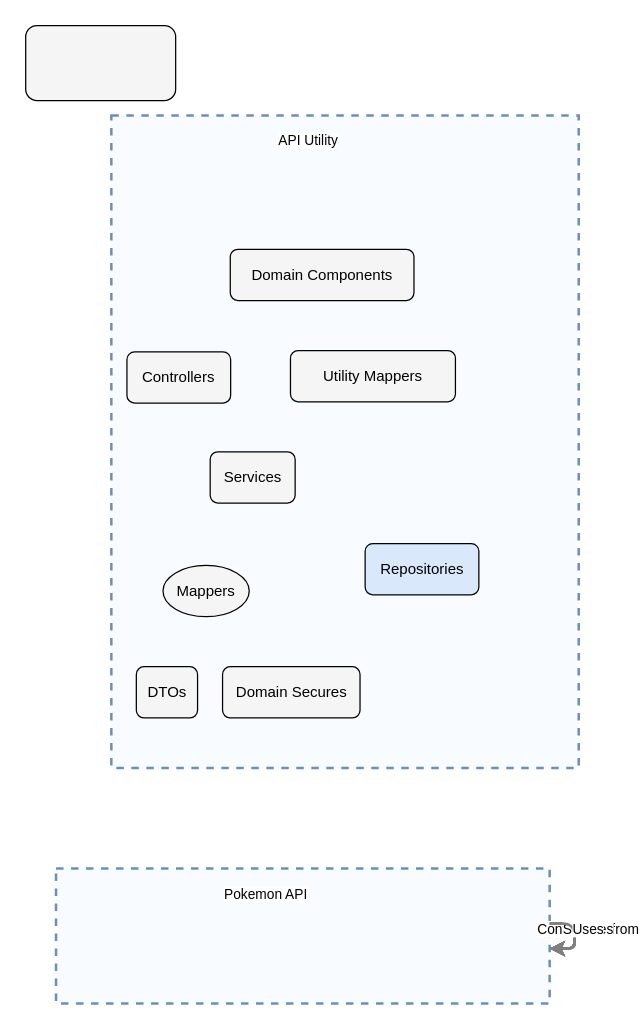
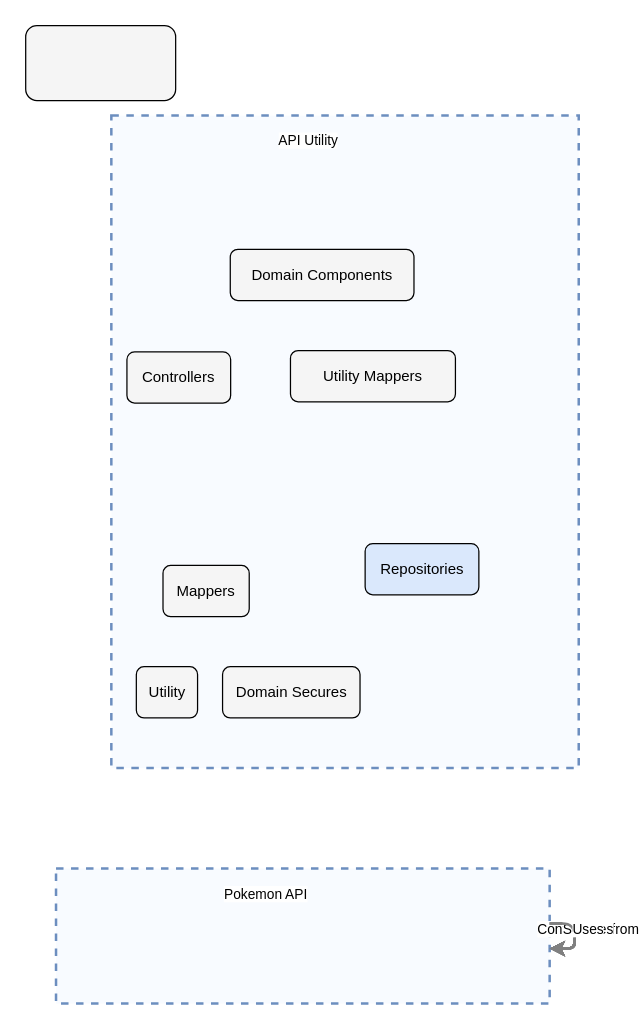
(253, 478) -> none
(206, 591) -> (206, 591)
(168, 693) -> (168, 693)
